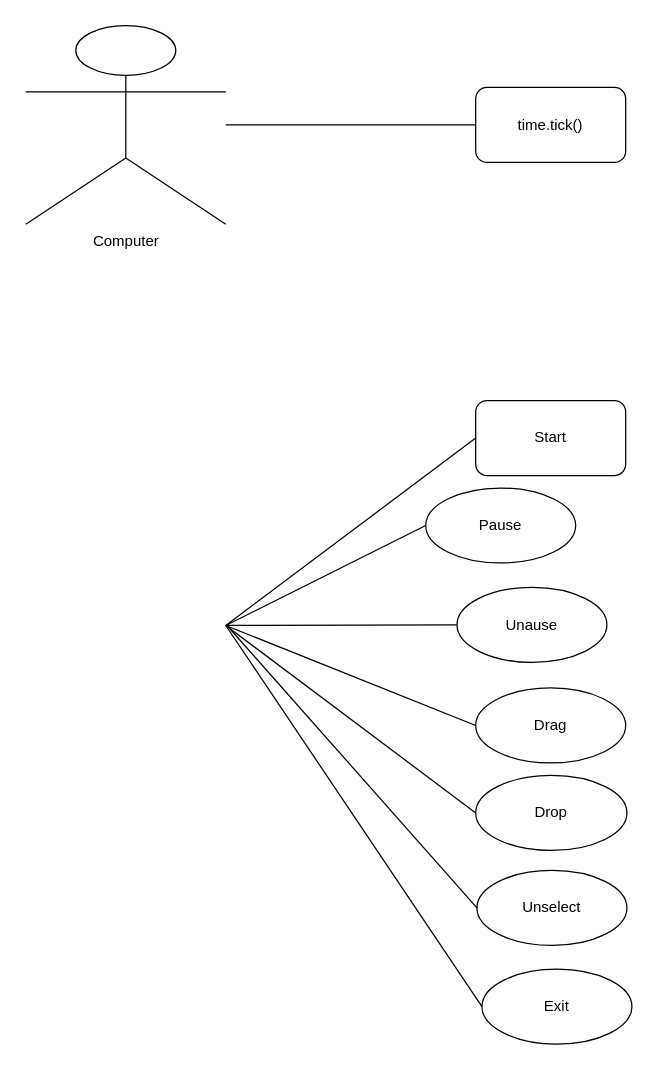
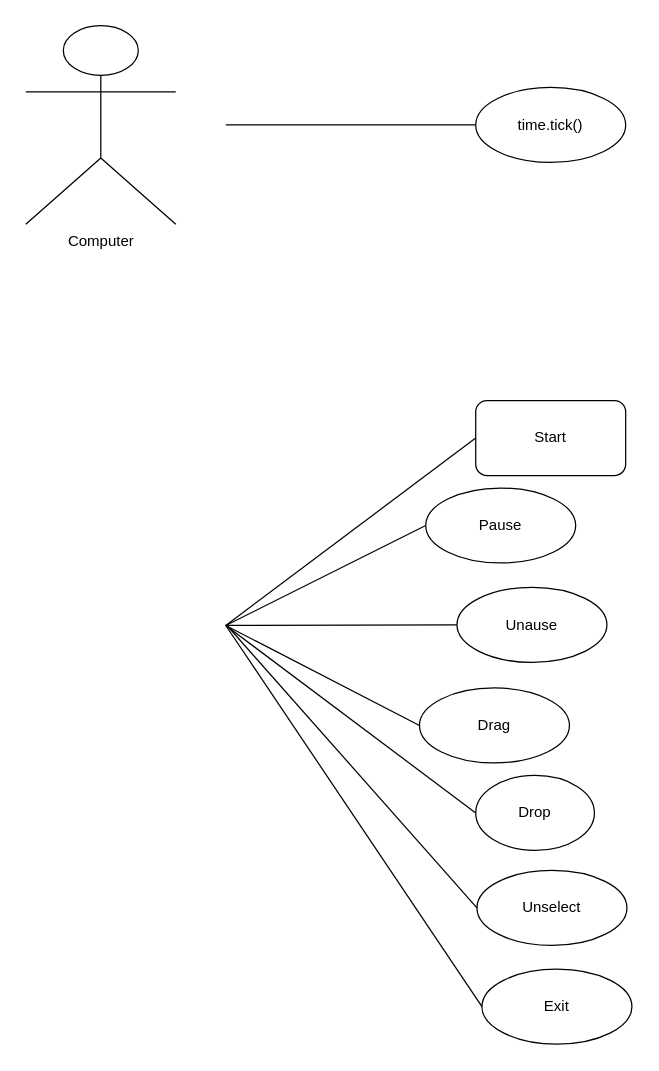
(126, 125) -> (101, 125)
(551, 125) -> (551, 125)
(551, 726) -> (494, 726)
(551, 813) -> (535, 813)
